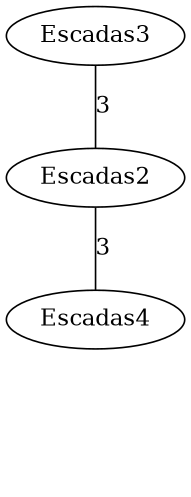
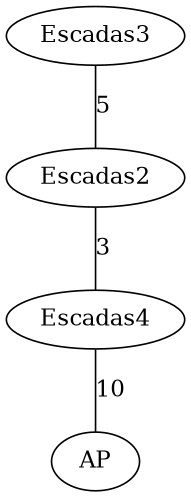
(104, 107) -> (104, 107)
none -> (96, 461)
